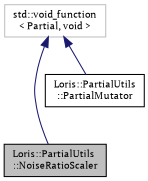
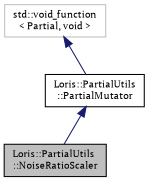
(35, 96) -> (72, 130)
